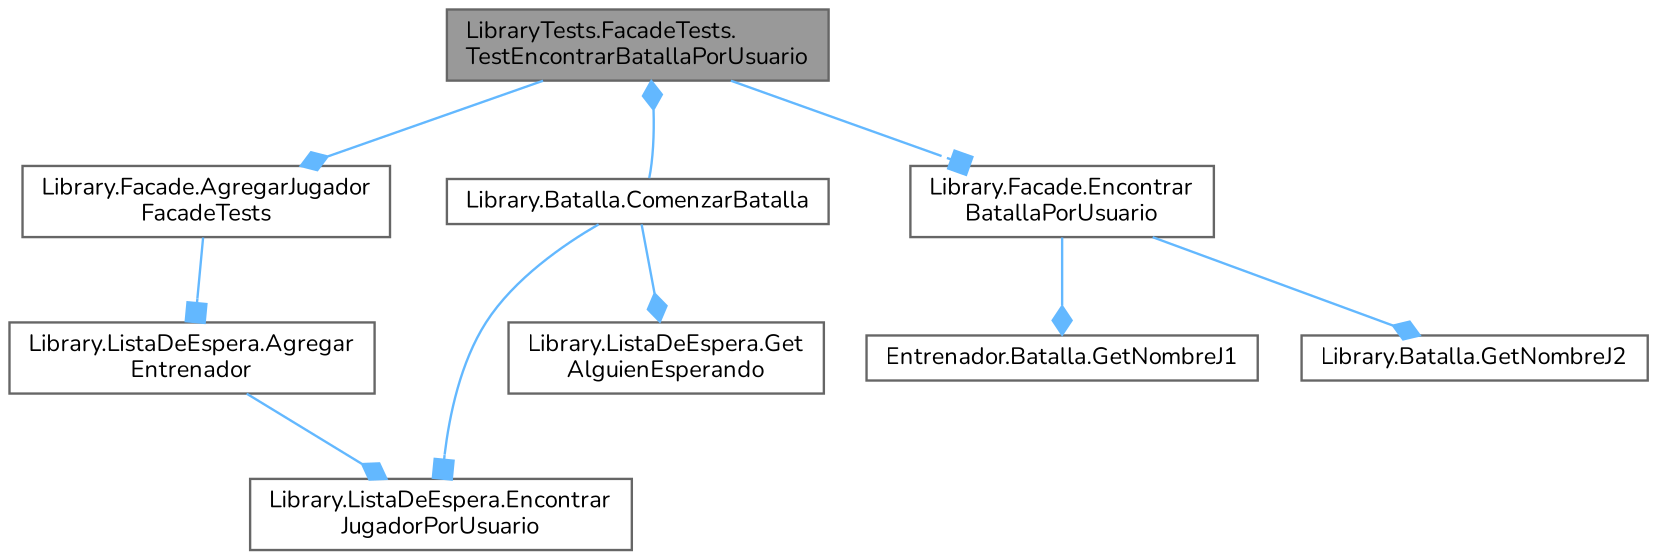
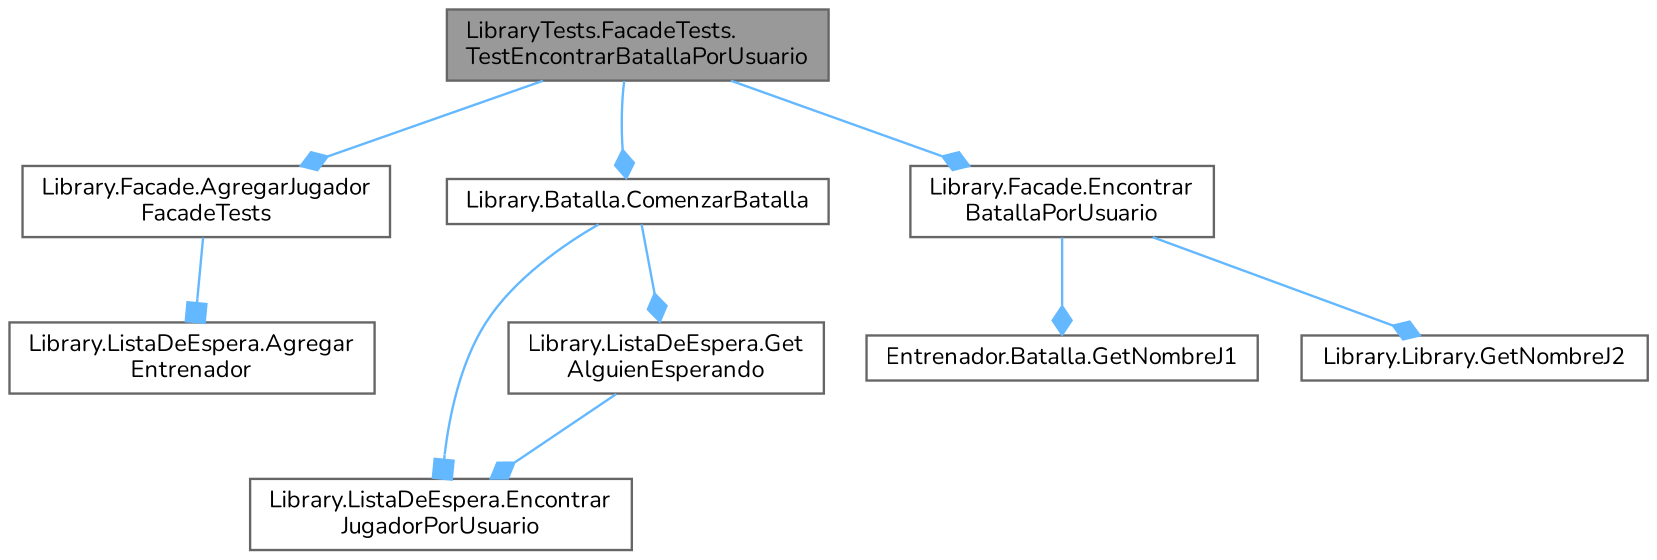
(836, 118) -> (836, 118)
(653, 144) -> (622, 115)
(1475, 358) -> (1475, 358)
(304, 429) -> (566, 428)
